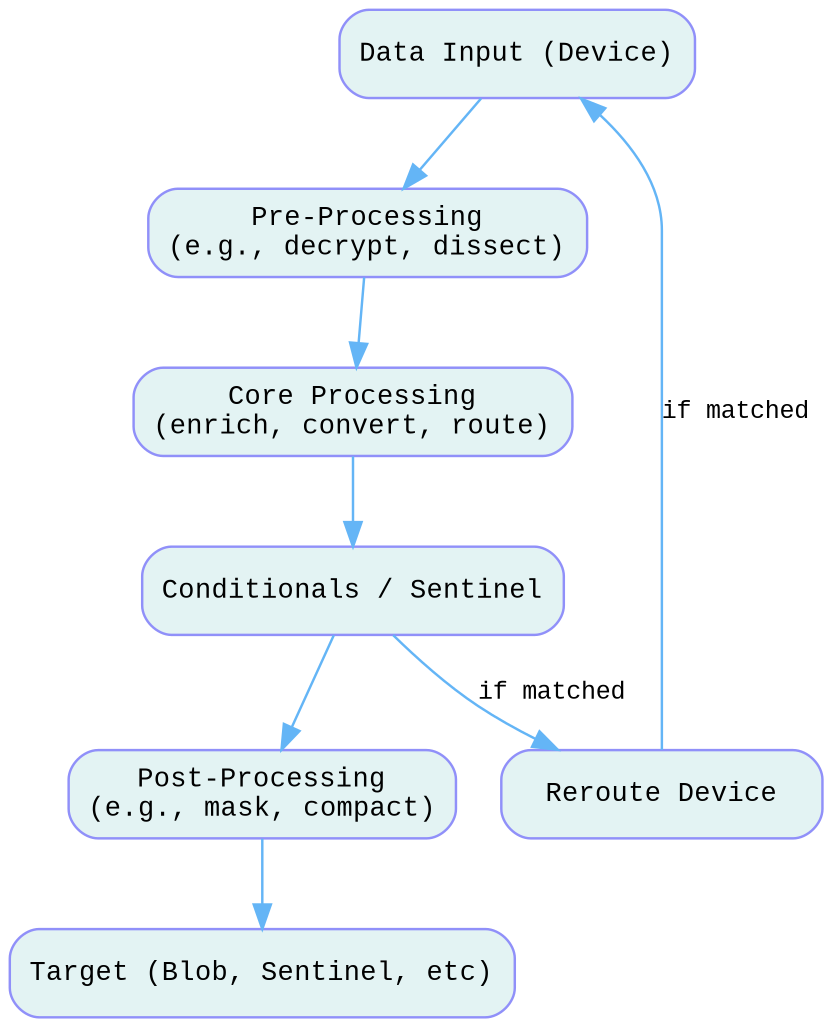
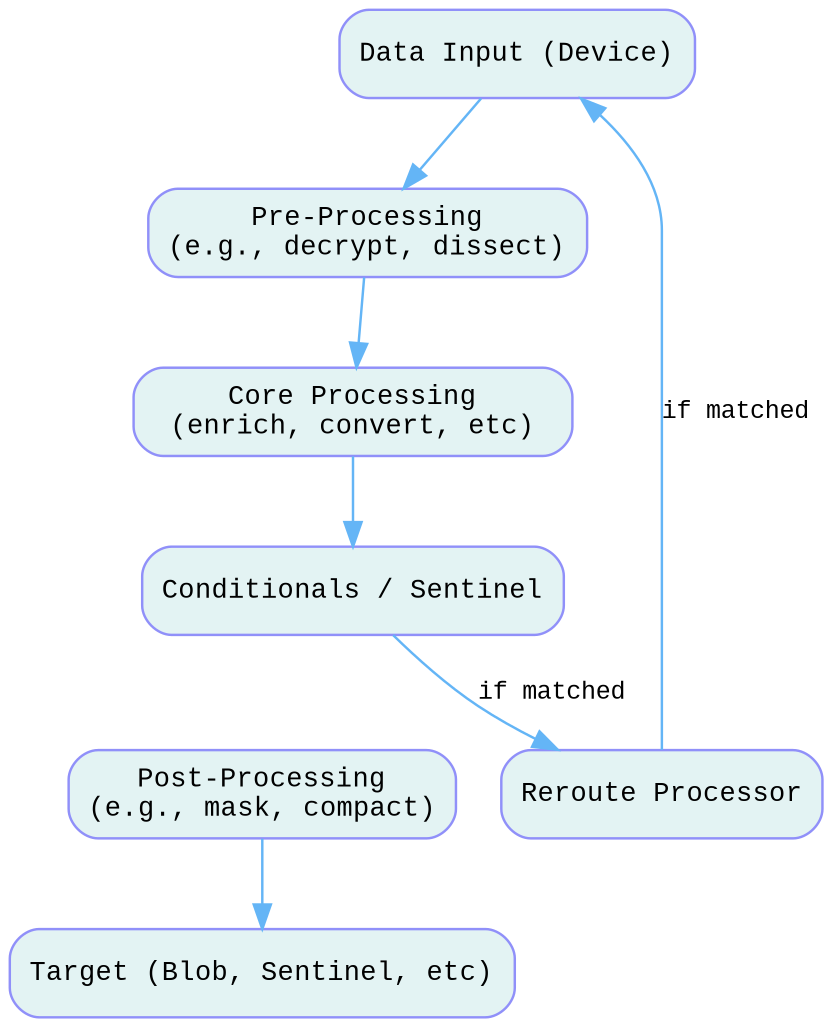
(353, 412) -> (353, 412)
(313, 681) -> none
(662, 794) -> (662, 794)
